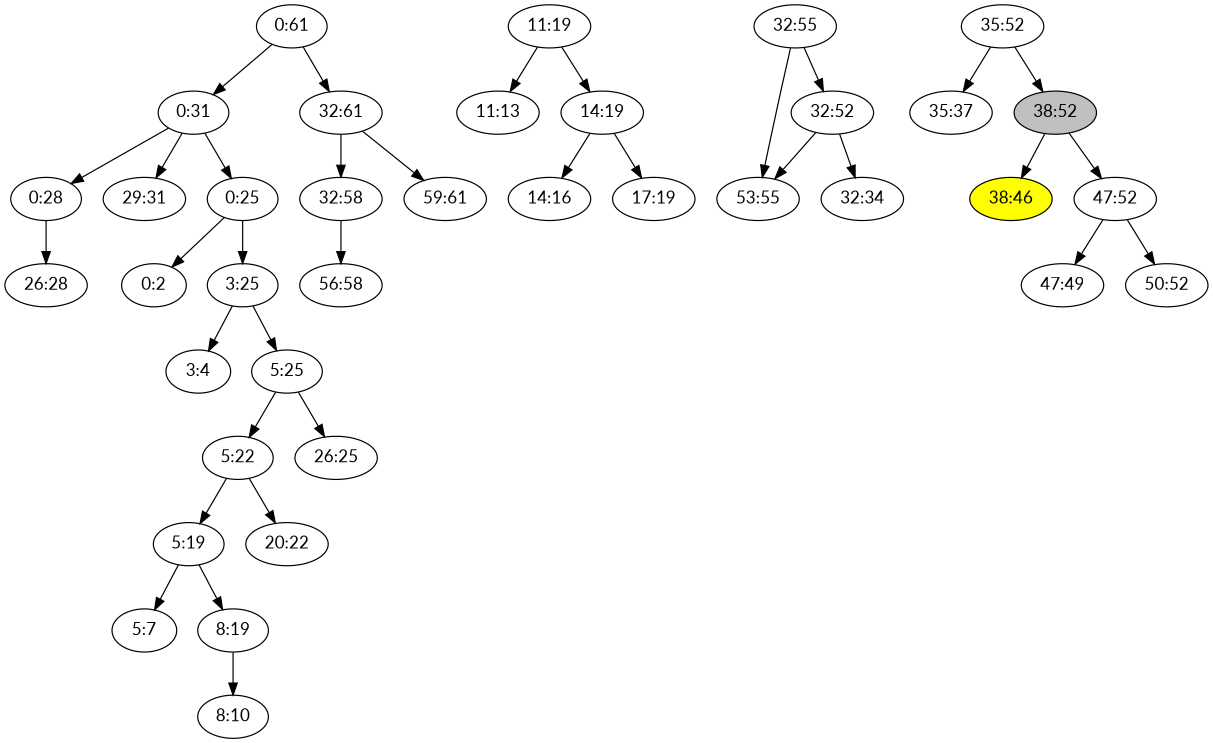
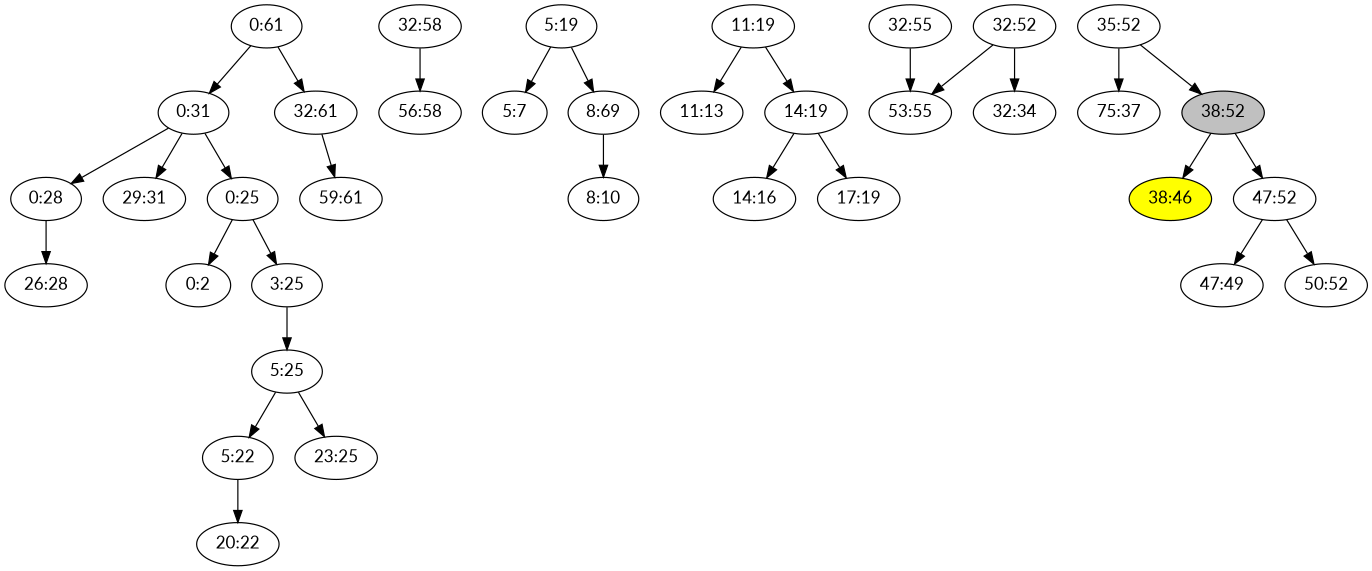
(811, 64) -> none
(951, 113) -> (1119, 113)
(341, 150) -> none
(198, 372) -> none
(336, 458) -> (336, 458)
(216, 496) -> none
(233, 630) -> (603, 113)
